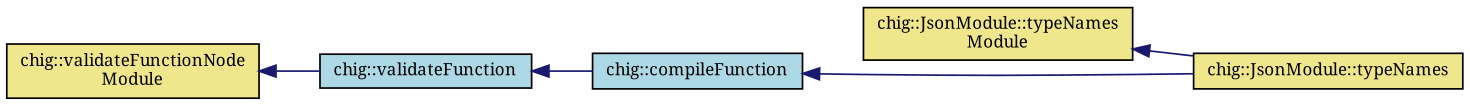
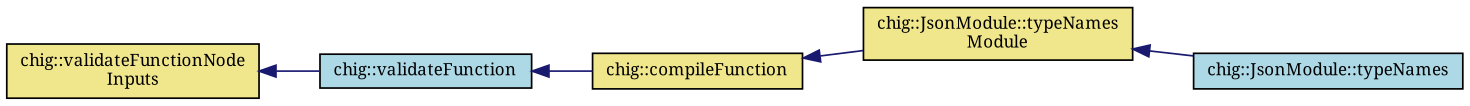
(133, 71) -> (133, 71)
(698, 71) -> (698, 71)
(1328, 71) -> (1328, 71)
(1007, 75) -> (842, 53)
